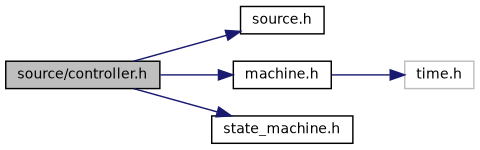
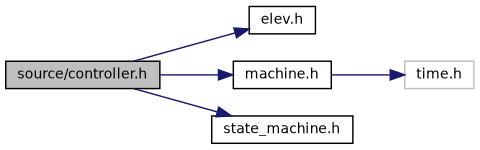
(282, 20) -> (282, 20)
